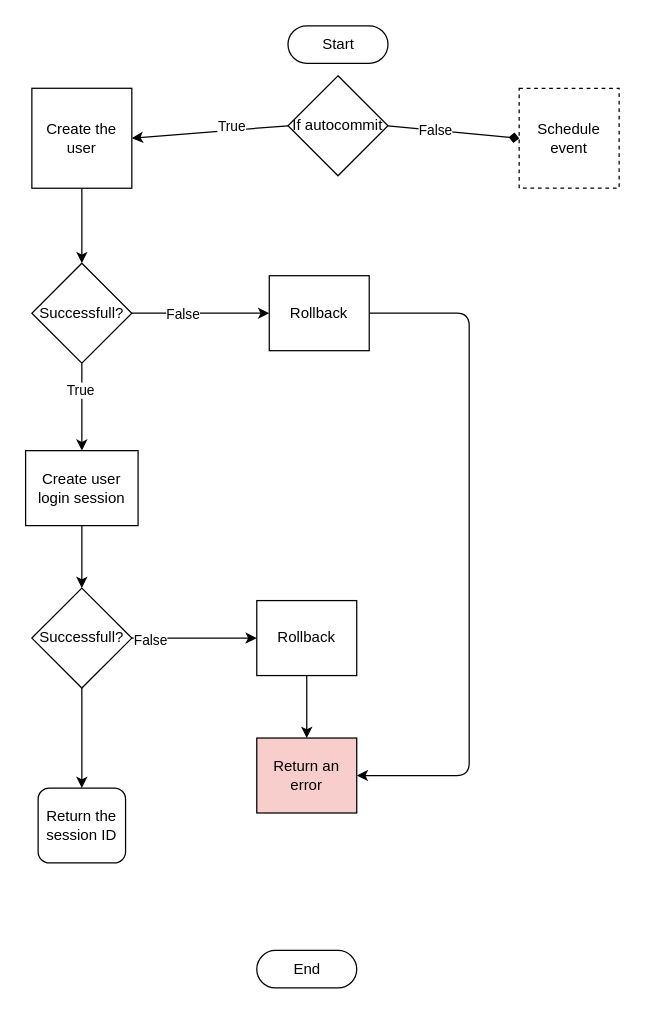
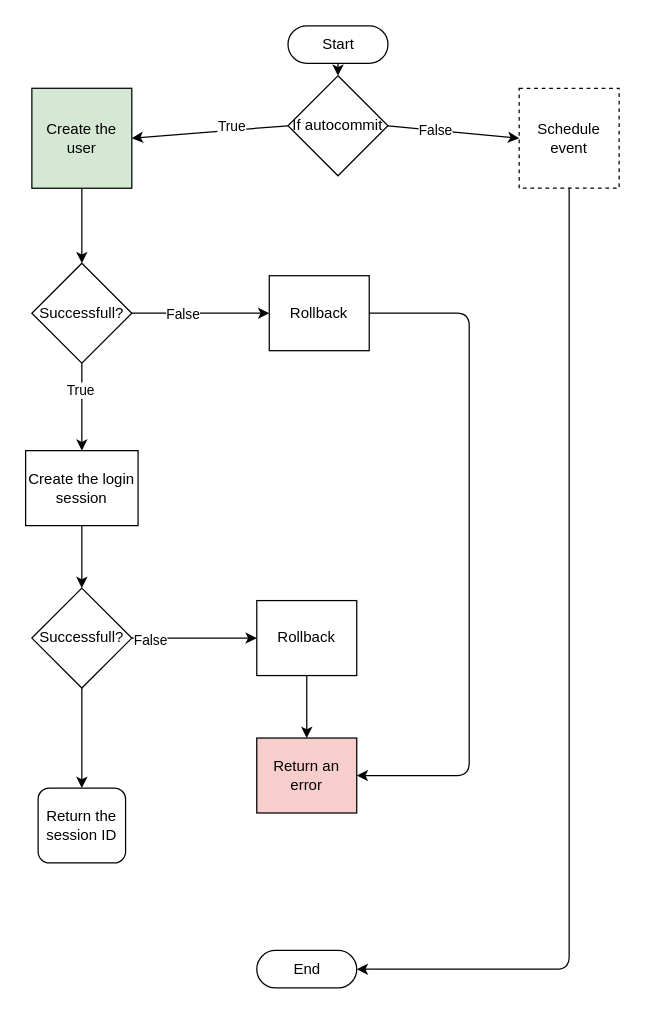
none -> (338, 65)
(508, 137) -> (509, 137)
(82, 138) -> (82, 138)
(82, 488) -> (82, 488)
none -> (569, 672)
